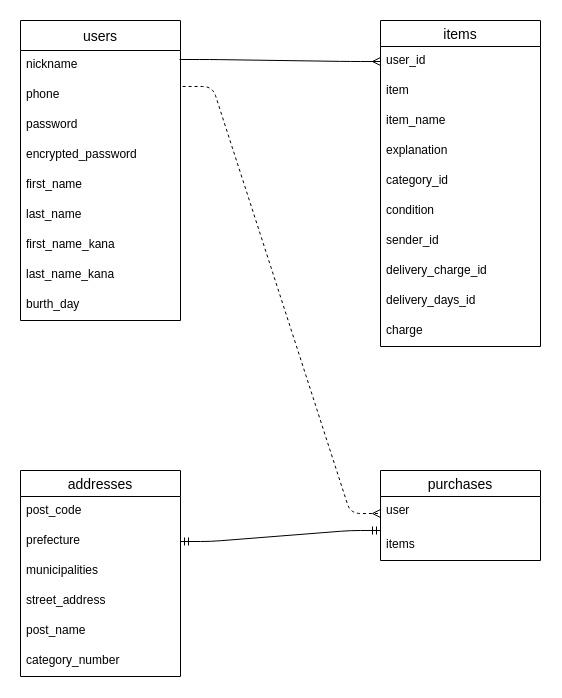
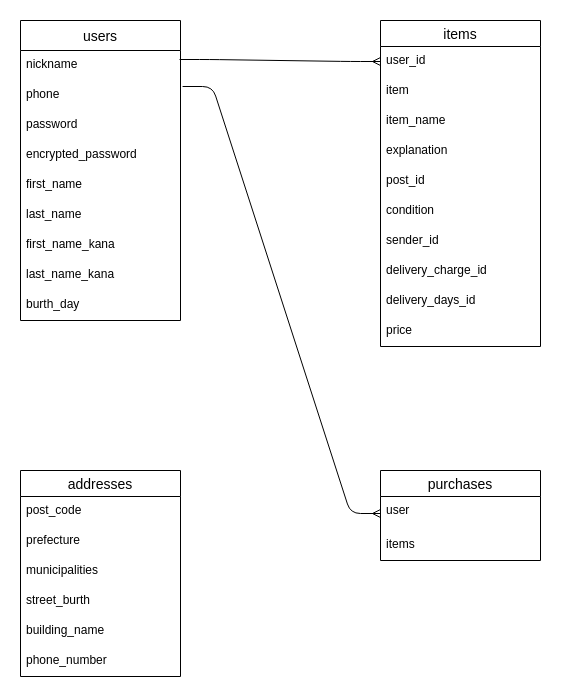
(421, 180) -> (408, 180)
(281, 299) -> (281, 299)
(406, 330) -> (401, 330)
(279, 536) -> none
(73, 600) -> (66, 600)
(56, 630) -> (65, 630)
(76, 660) -> (66, 660)
